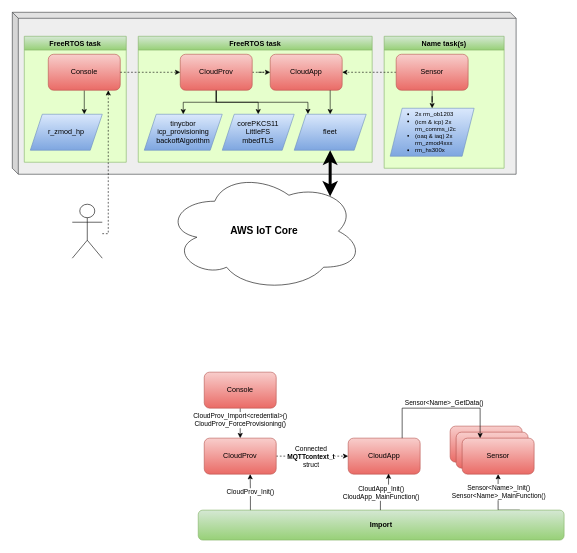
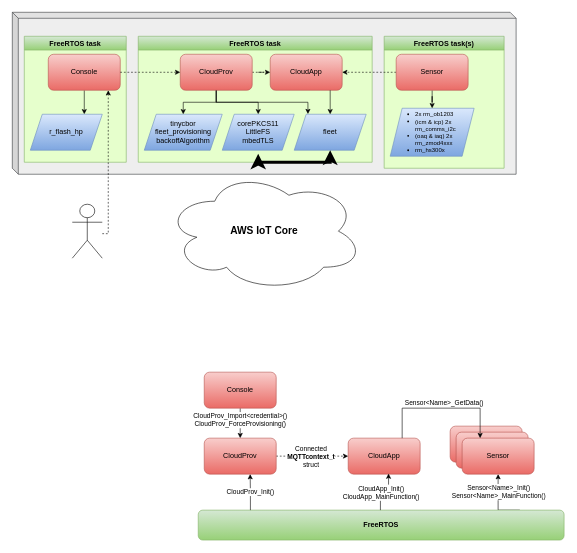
(444, 44) -> (444, 44)
(66, 132) -> (66, 132)
(183, 132) -> (183, 132)
(330, 174) -> (294, 162)
(381, 525) -> (381, 525)
